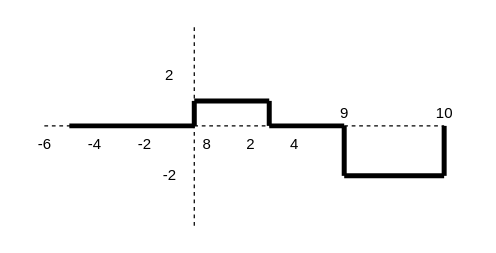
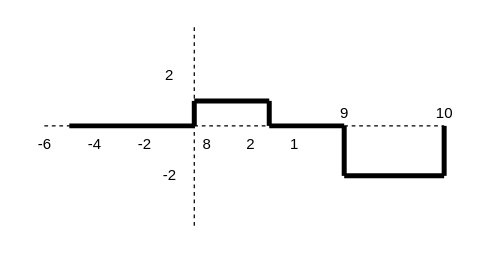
(295, 144) -> (295, 144)
